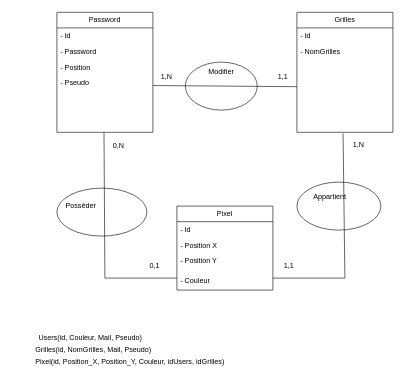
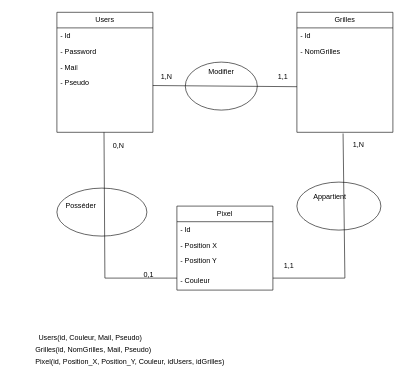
(105, 20) -> (105, 20)
(78, 68) -> (70, 68)
(155, 265) -> (149, 274)
